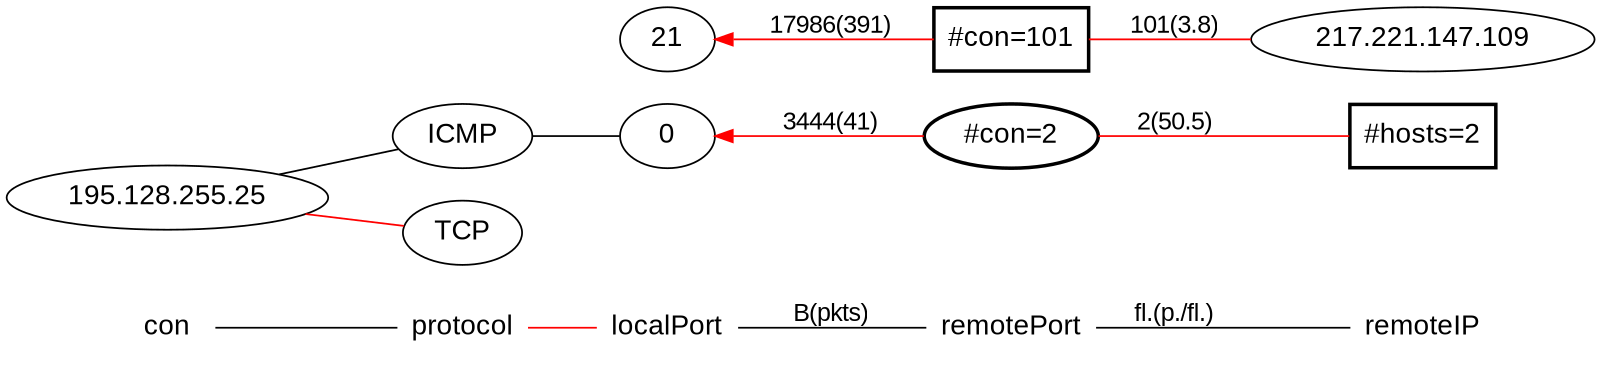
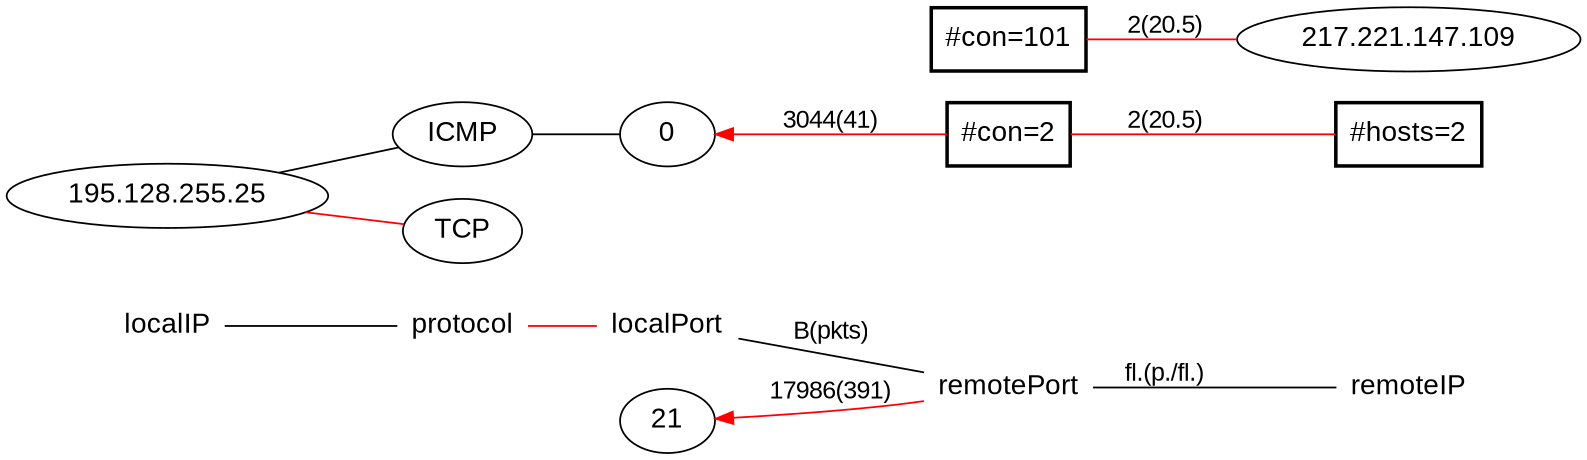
(1175, 26) -> (1165, 26)
(834, 39) -> (829, 411)
(831, 123) -> (831, 121)
(1175, 123) -> (1165, 121)
(1011, 136) -> (1009, 134)
(167, 328) -> (167, 326)
